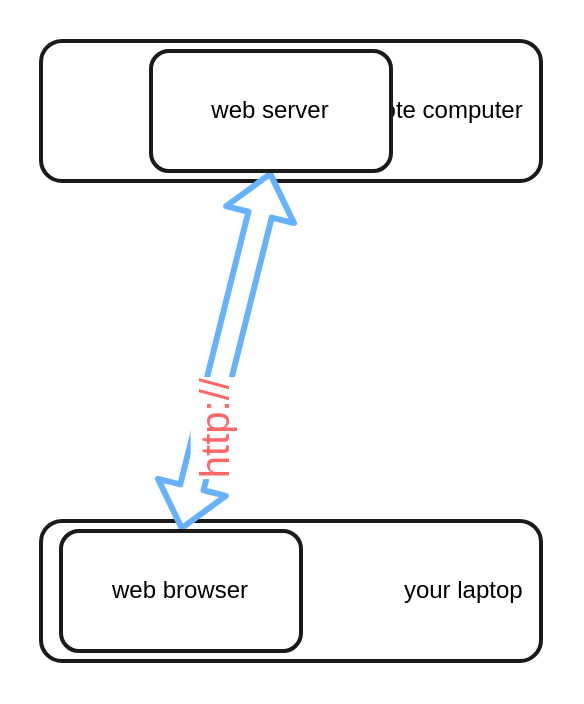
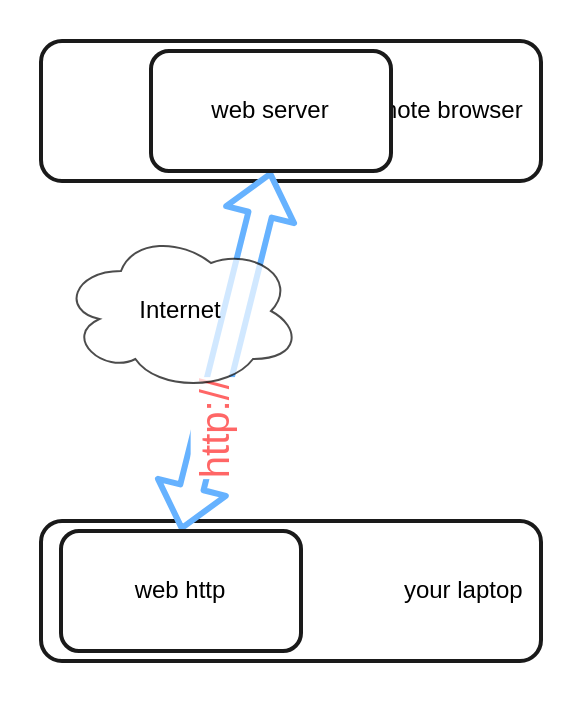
(439, 111) -> (446, 111)
none -> (181, 311)
(181, 591) -> (181, 591)
